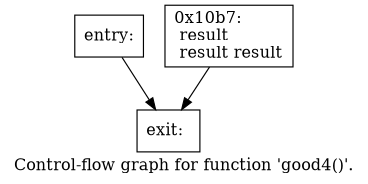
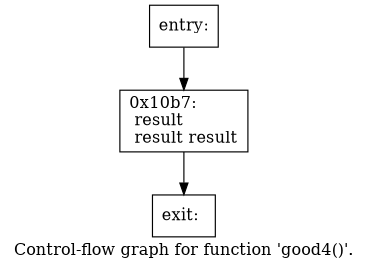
(136, 78) -> (184, 63)
